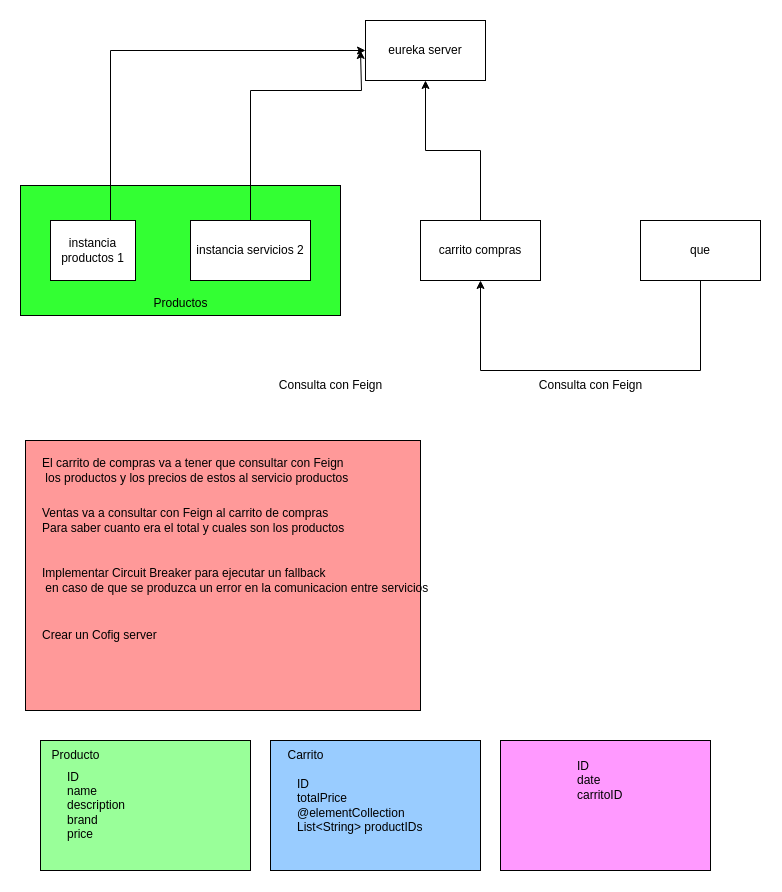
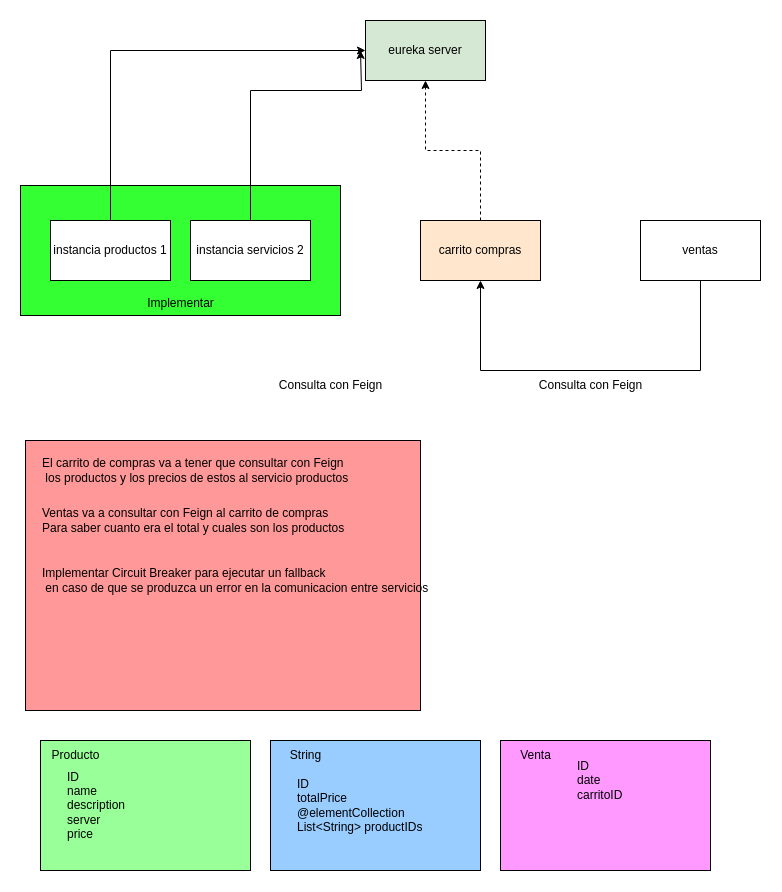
(426, 51) -> (426, 51)
(456, 151) -> (456, 151)
(93, 251) -> (111, 251)
(481, 251) -> (481, 251)
(701, 251) -> (701, 251)
(181, 311) -> (181, 311)
(106, 636) -> none
(306, 756) -> (306, 756)
none -> (536, 756)
(101, 806) -> (101, 806)
